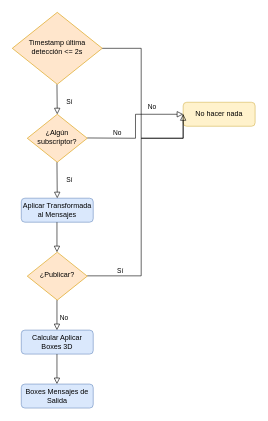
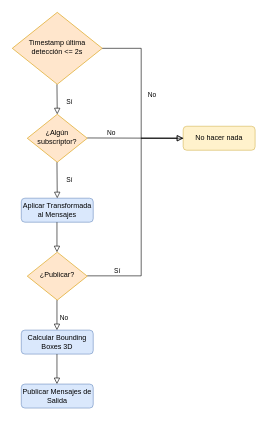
(219, 114) -> (219, 138)
(57, 342) -> (57, 342)
(57, 396) -> (57, 396)
